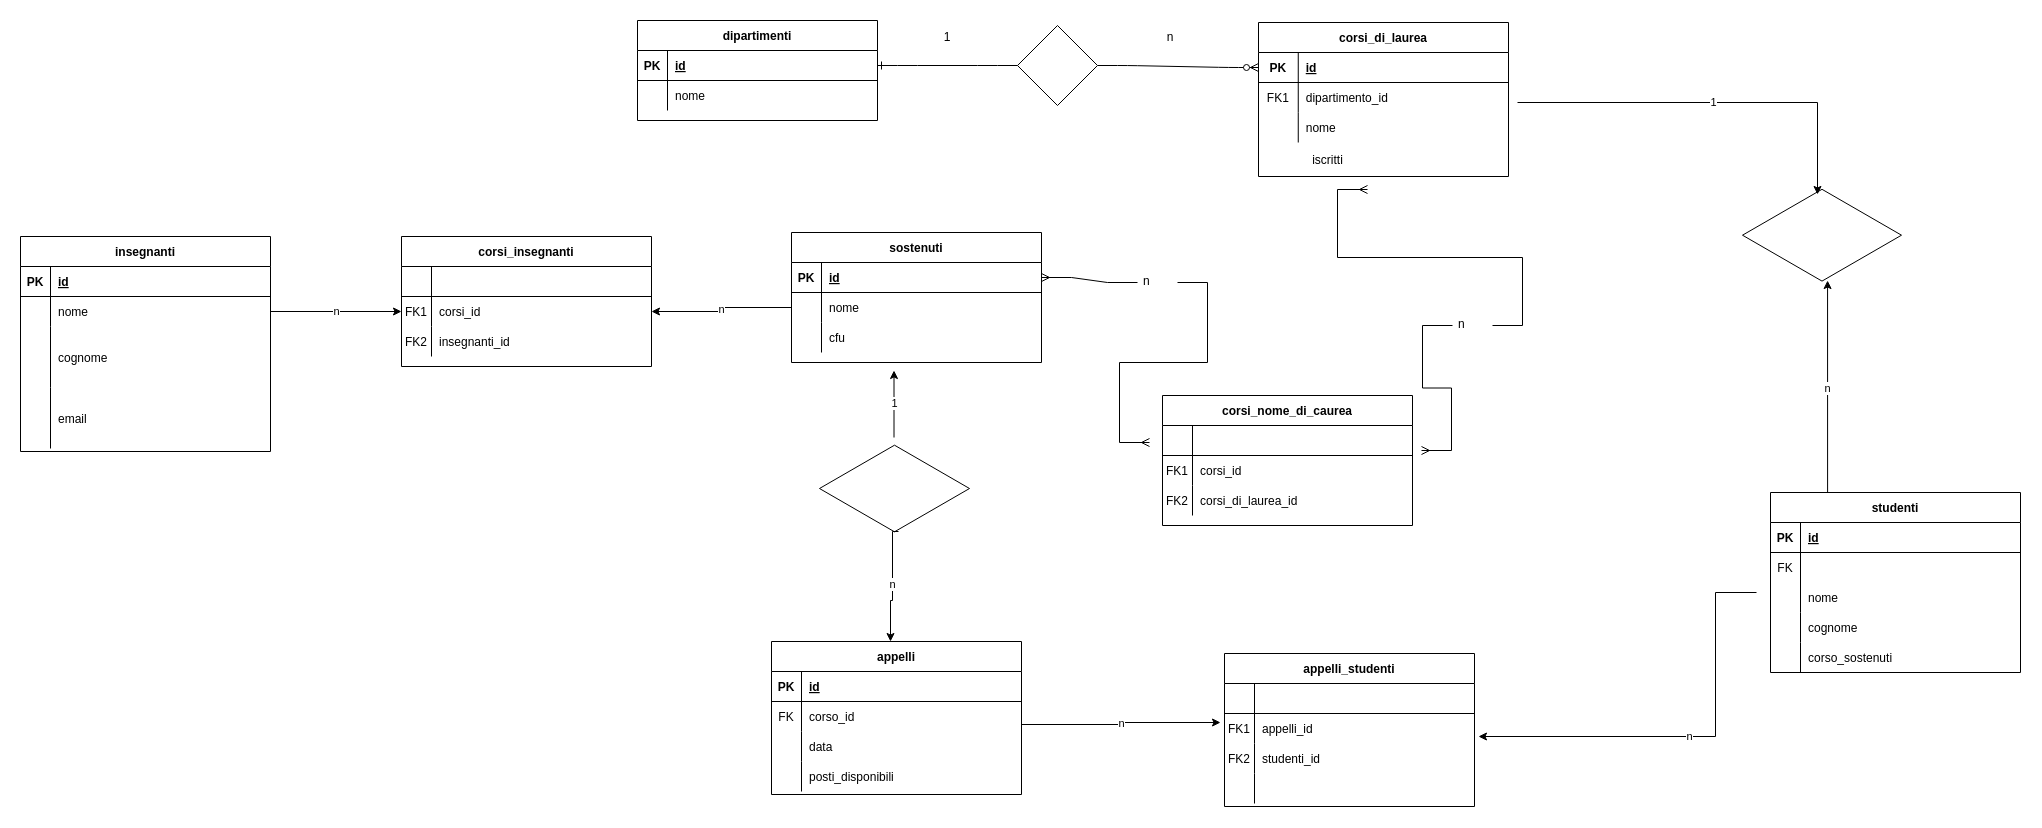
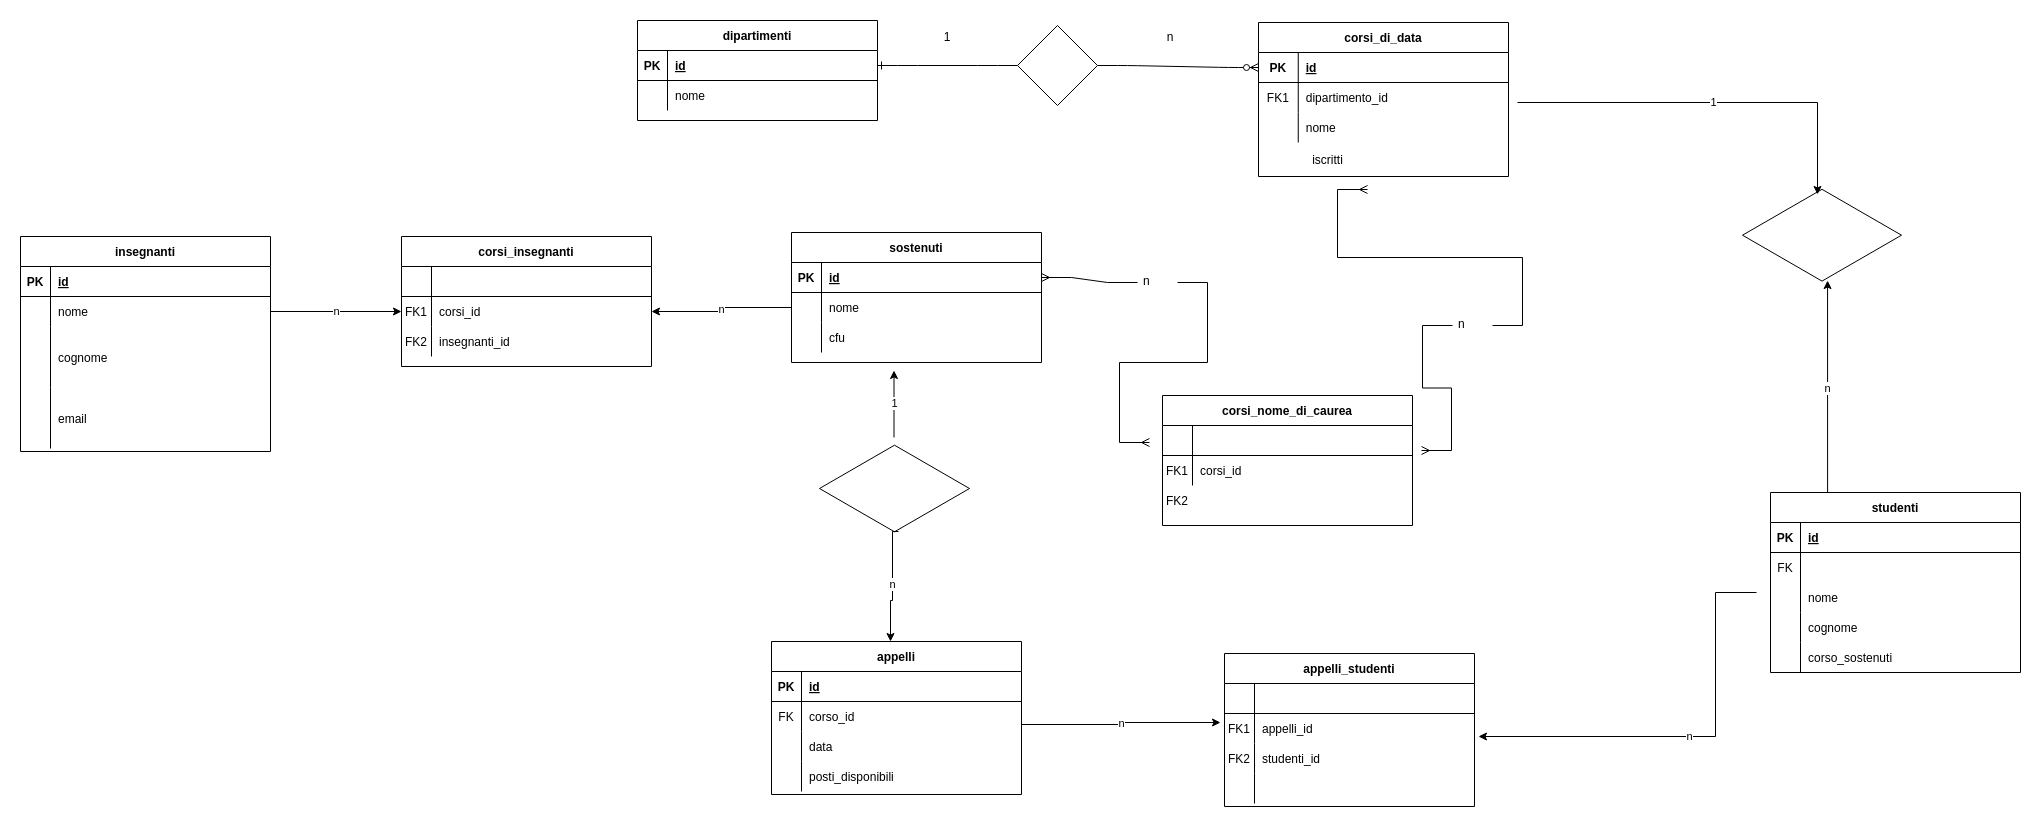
(1383, 38) -> (1383, 38)
(1303, 501) -> none
